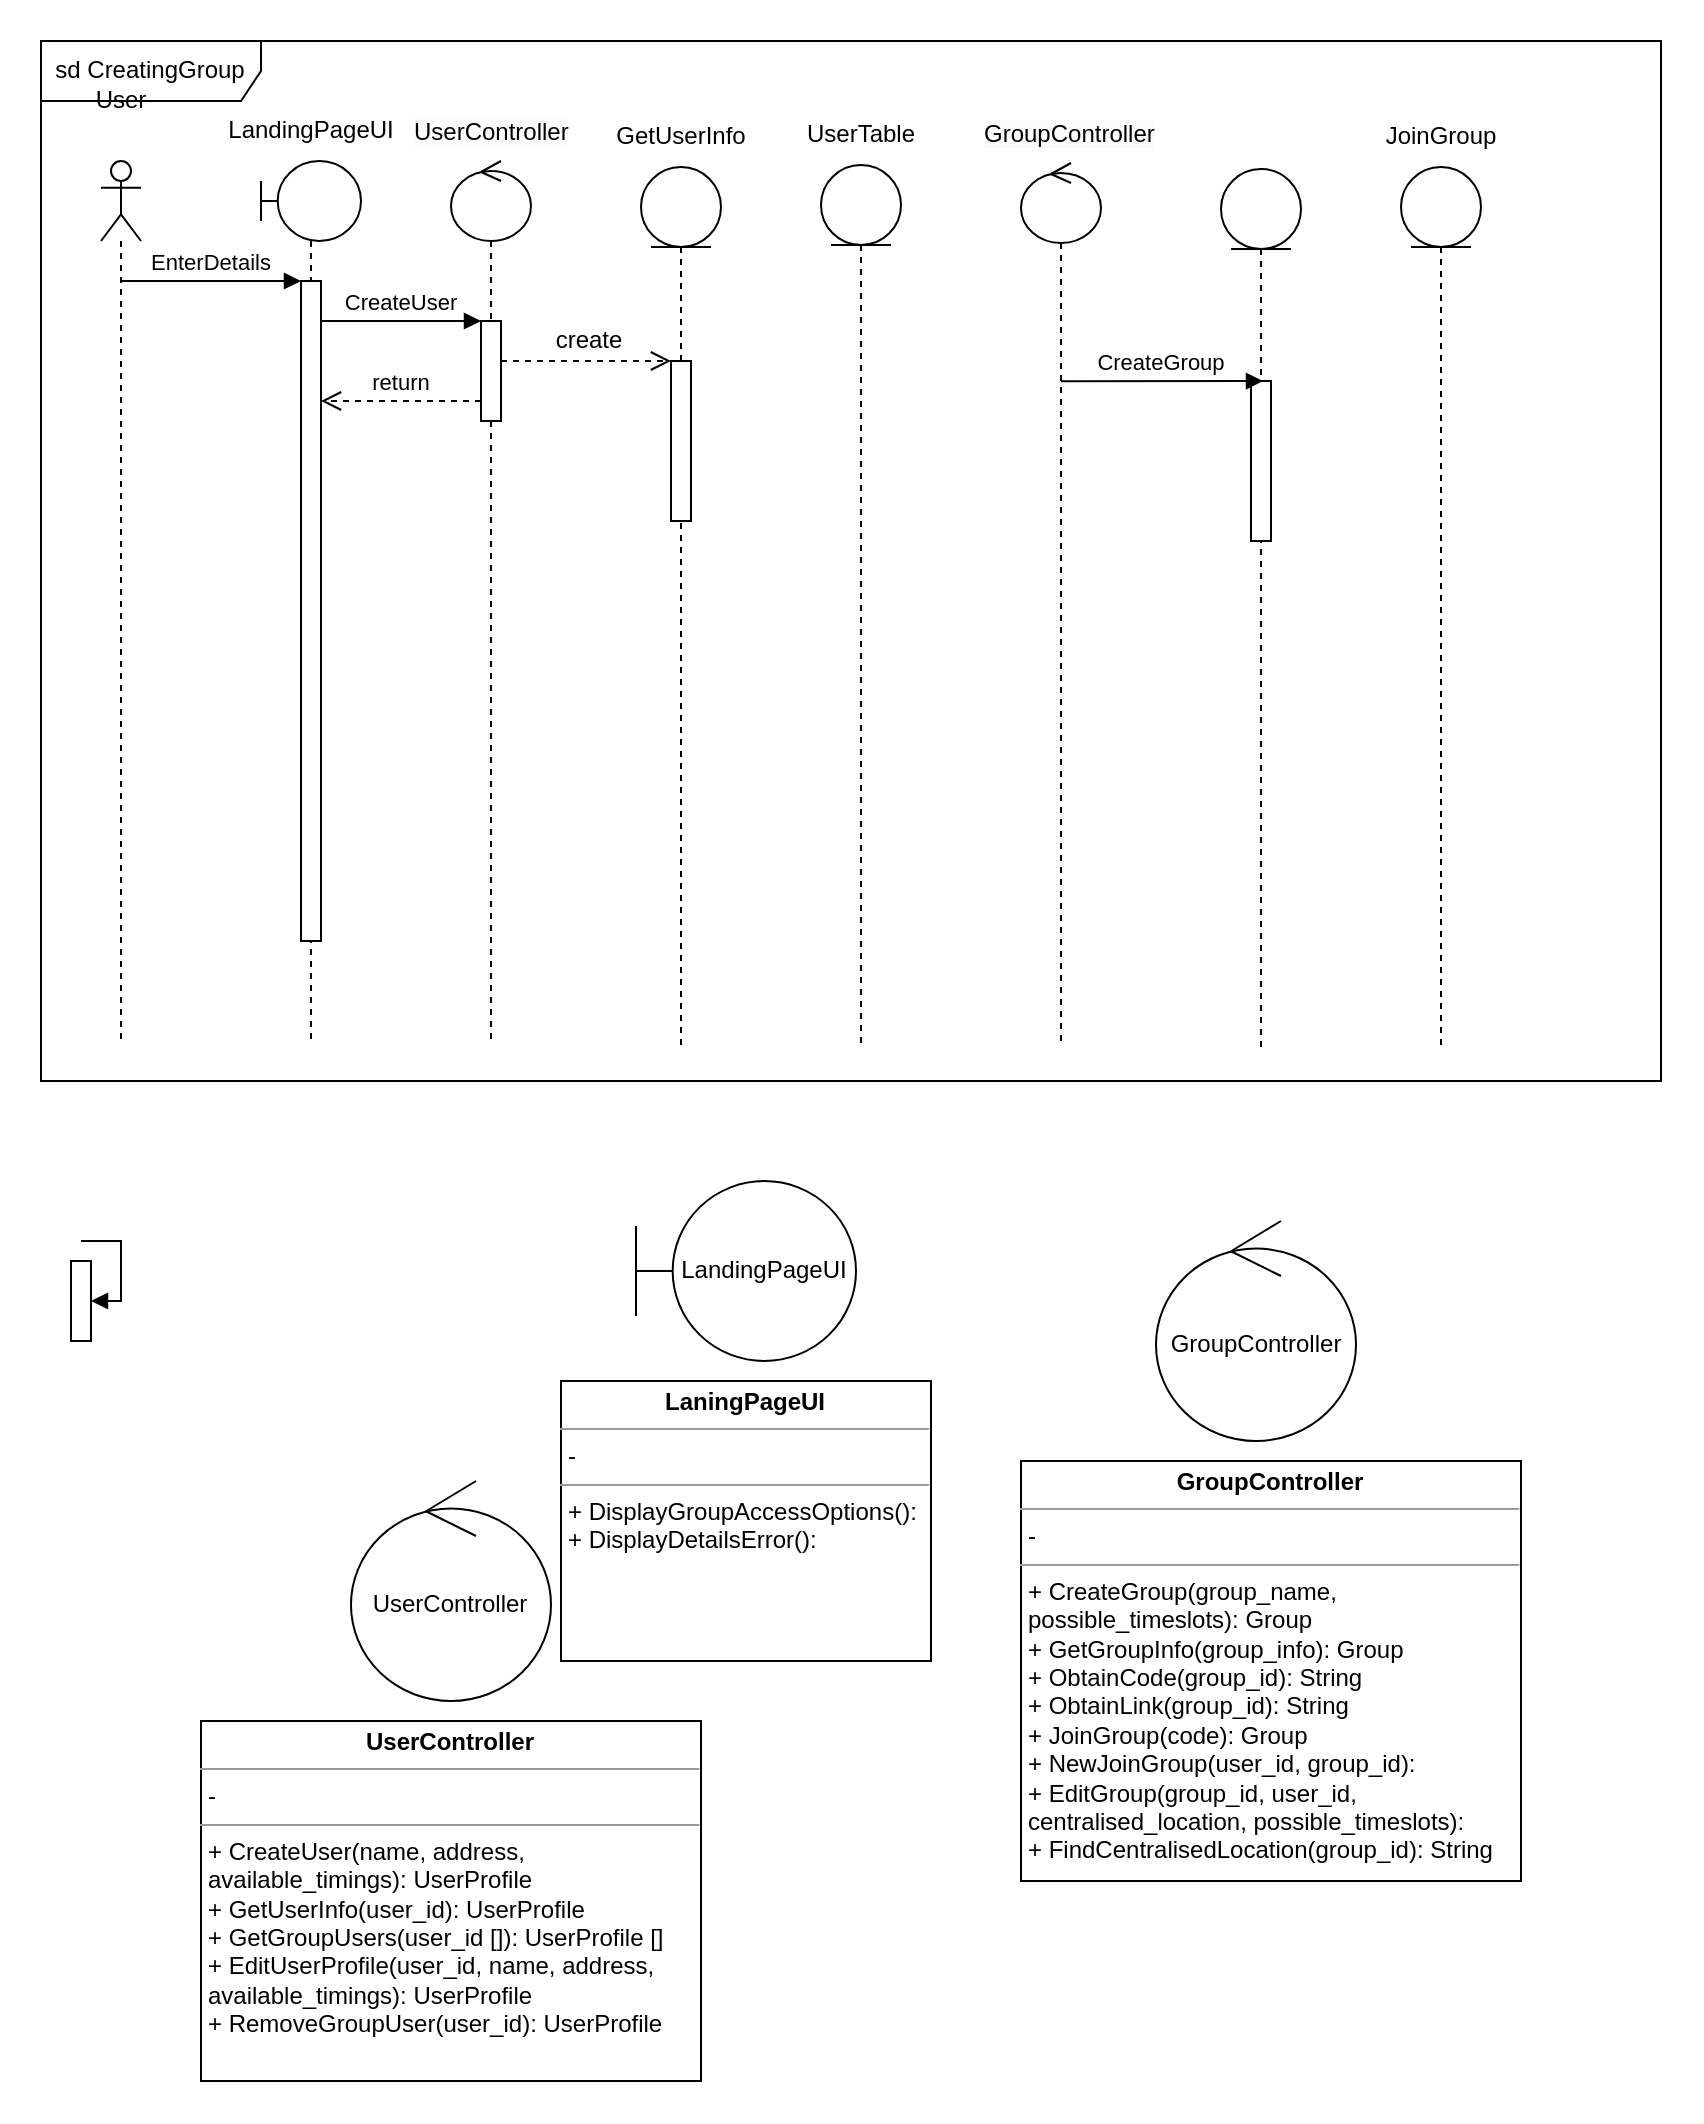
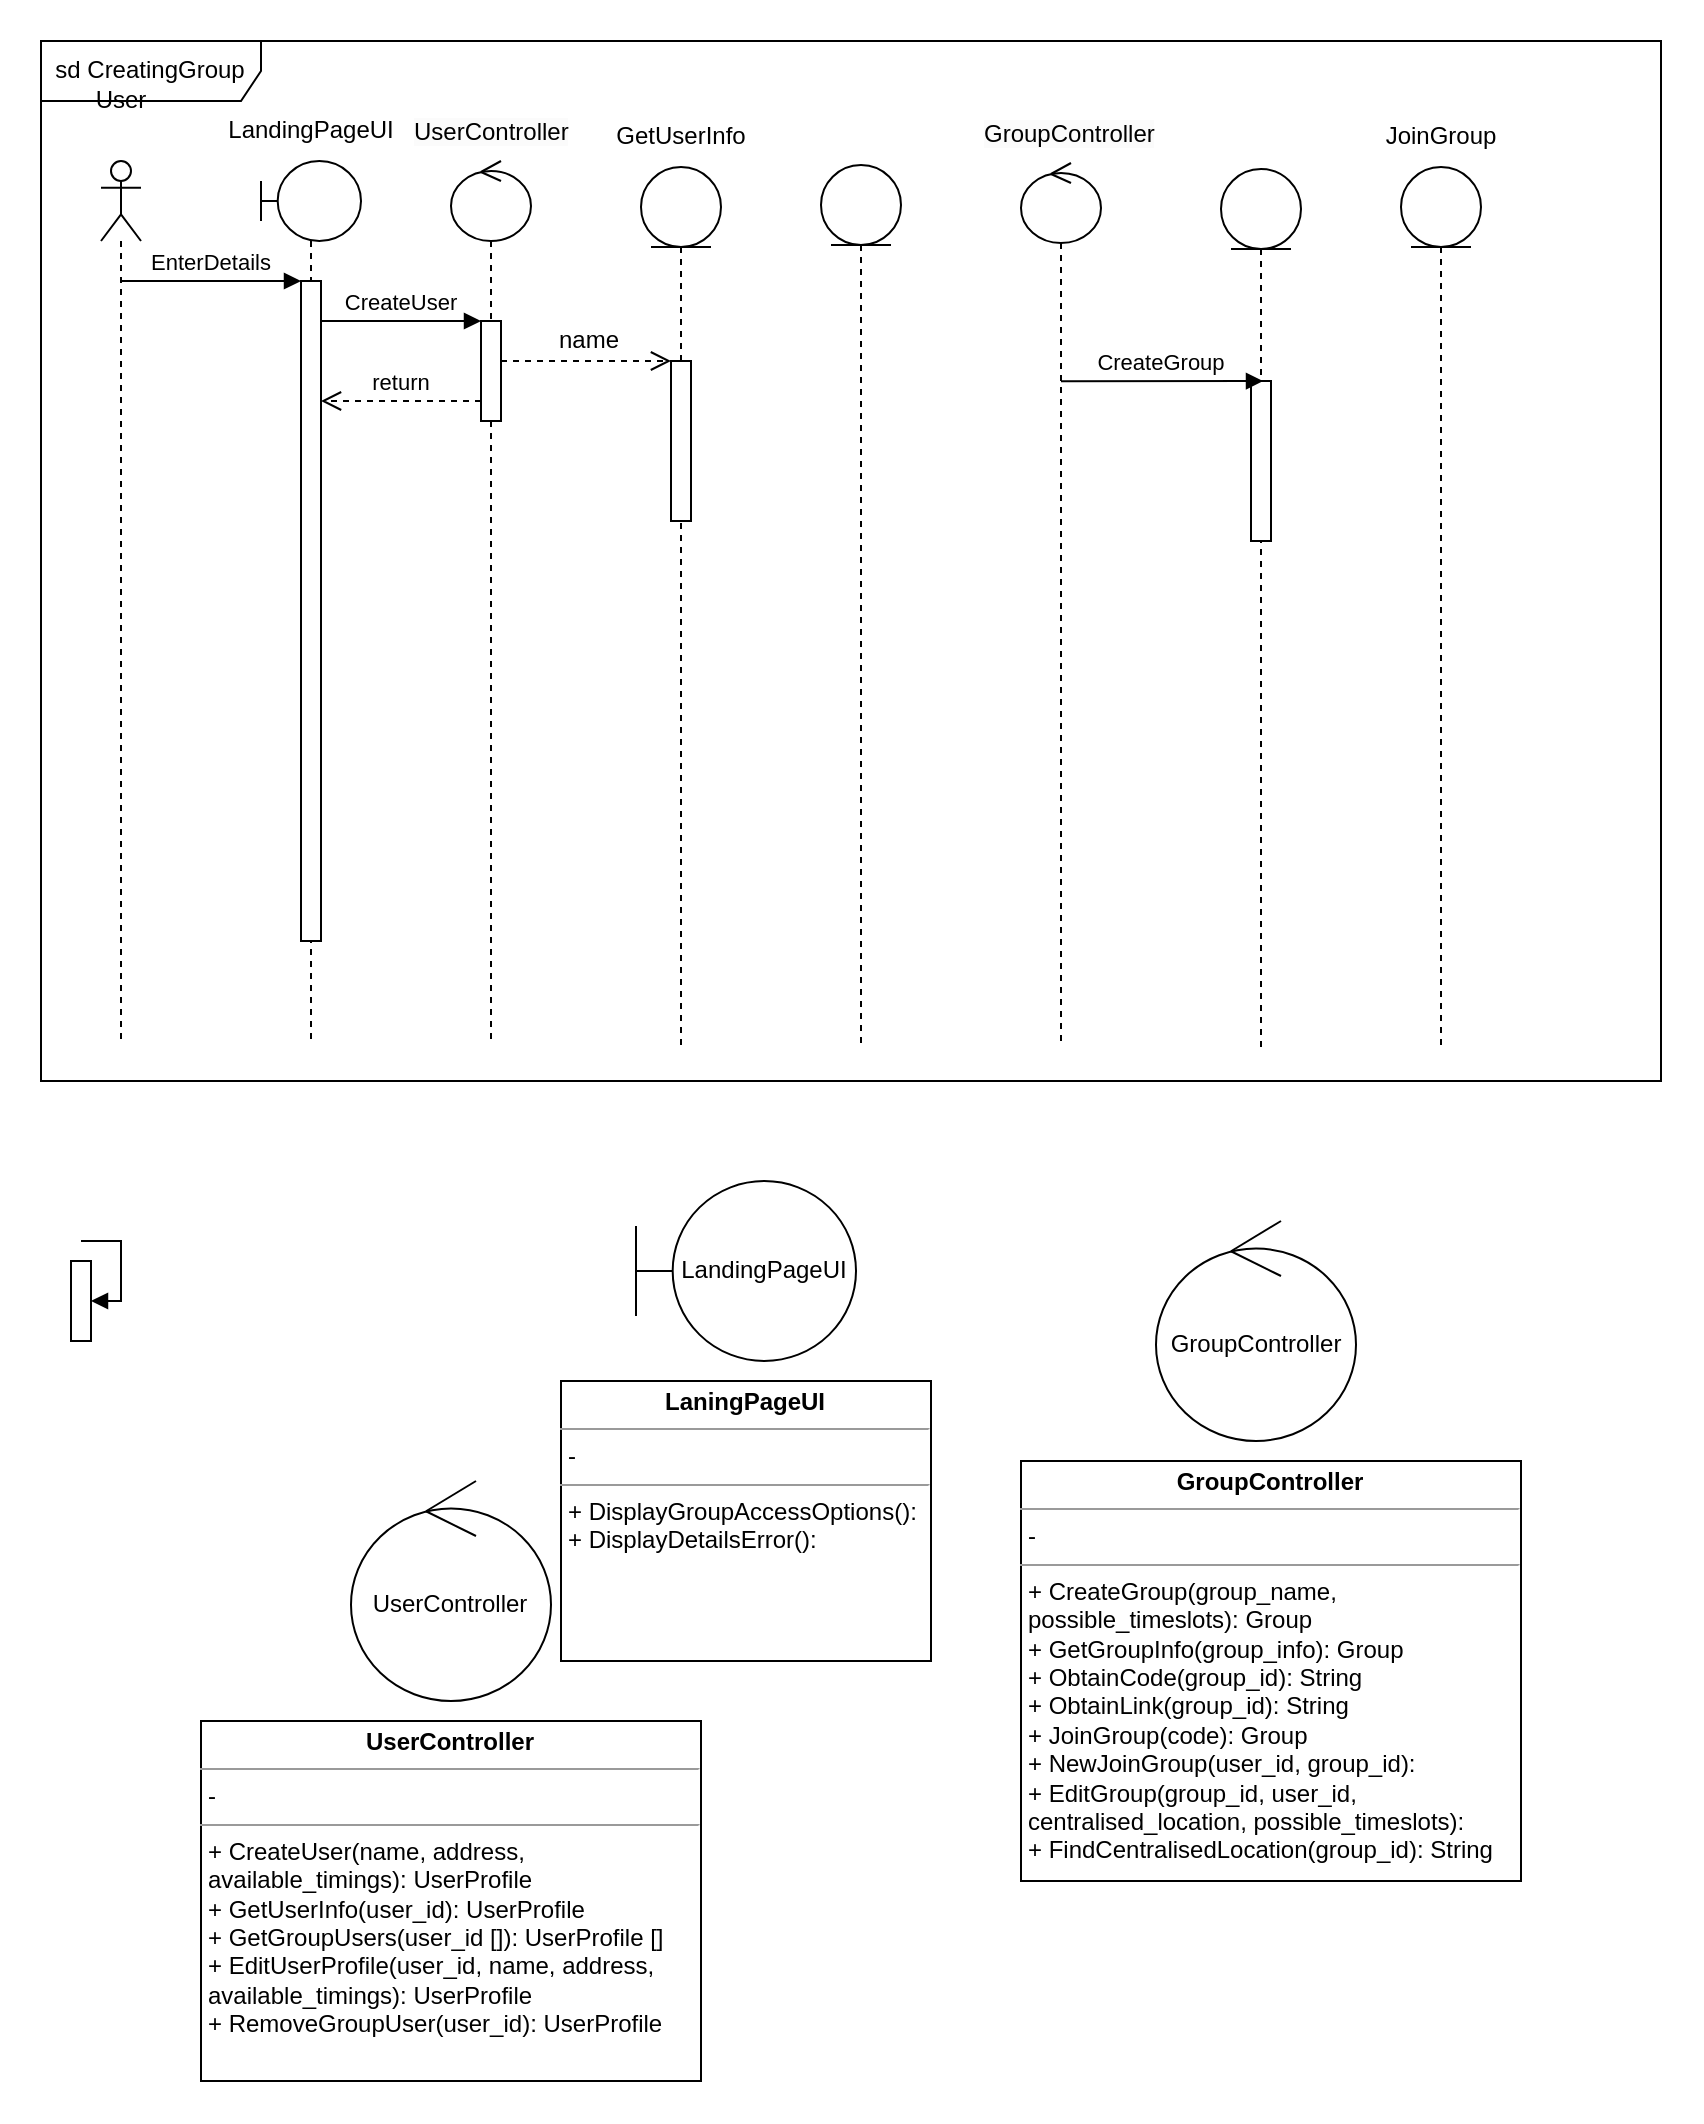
(861, 135) -> none
(590, 341) -> (590, 341)
